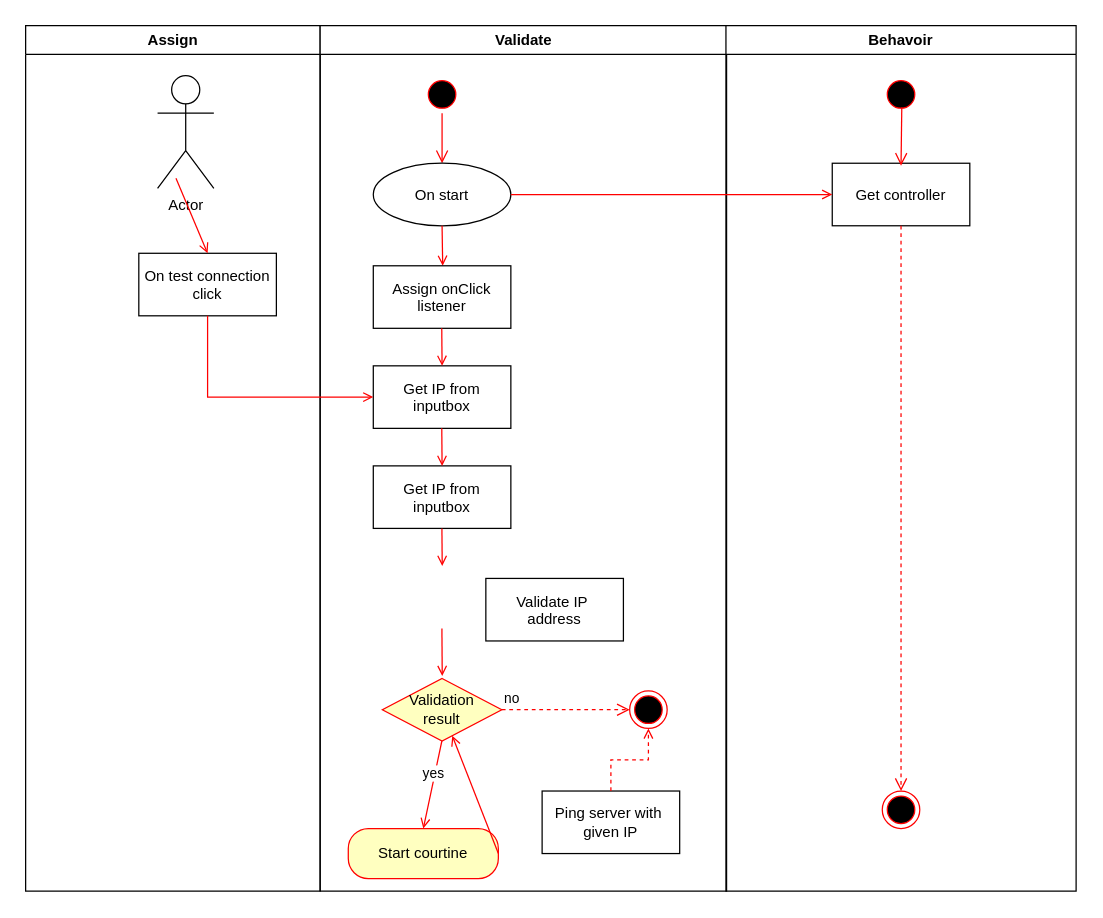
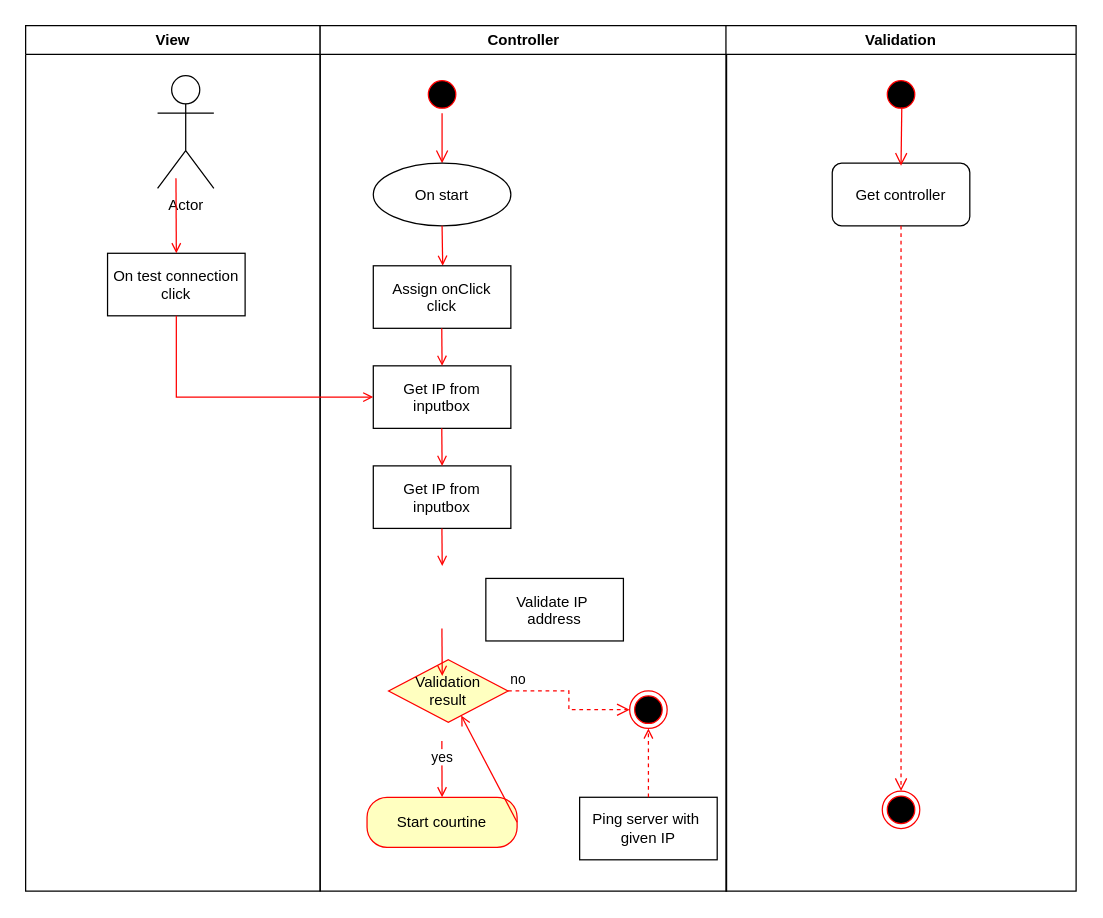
(173, 41) -> (173, 41)
(524, 41) -> (524, 41)
(901, 41) -> (901, 41)
(670, 194) -> none
(901, 194) -> (901, 194)
(208, 284) -> (176, 284)
(441, 289) -> (441, 289)
(442, 709) -> (448, 691)
(611, 822) -> (648, 828)
(423, 853) -> (442, 822)
